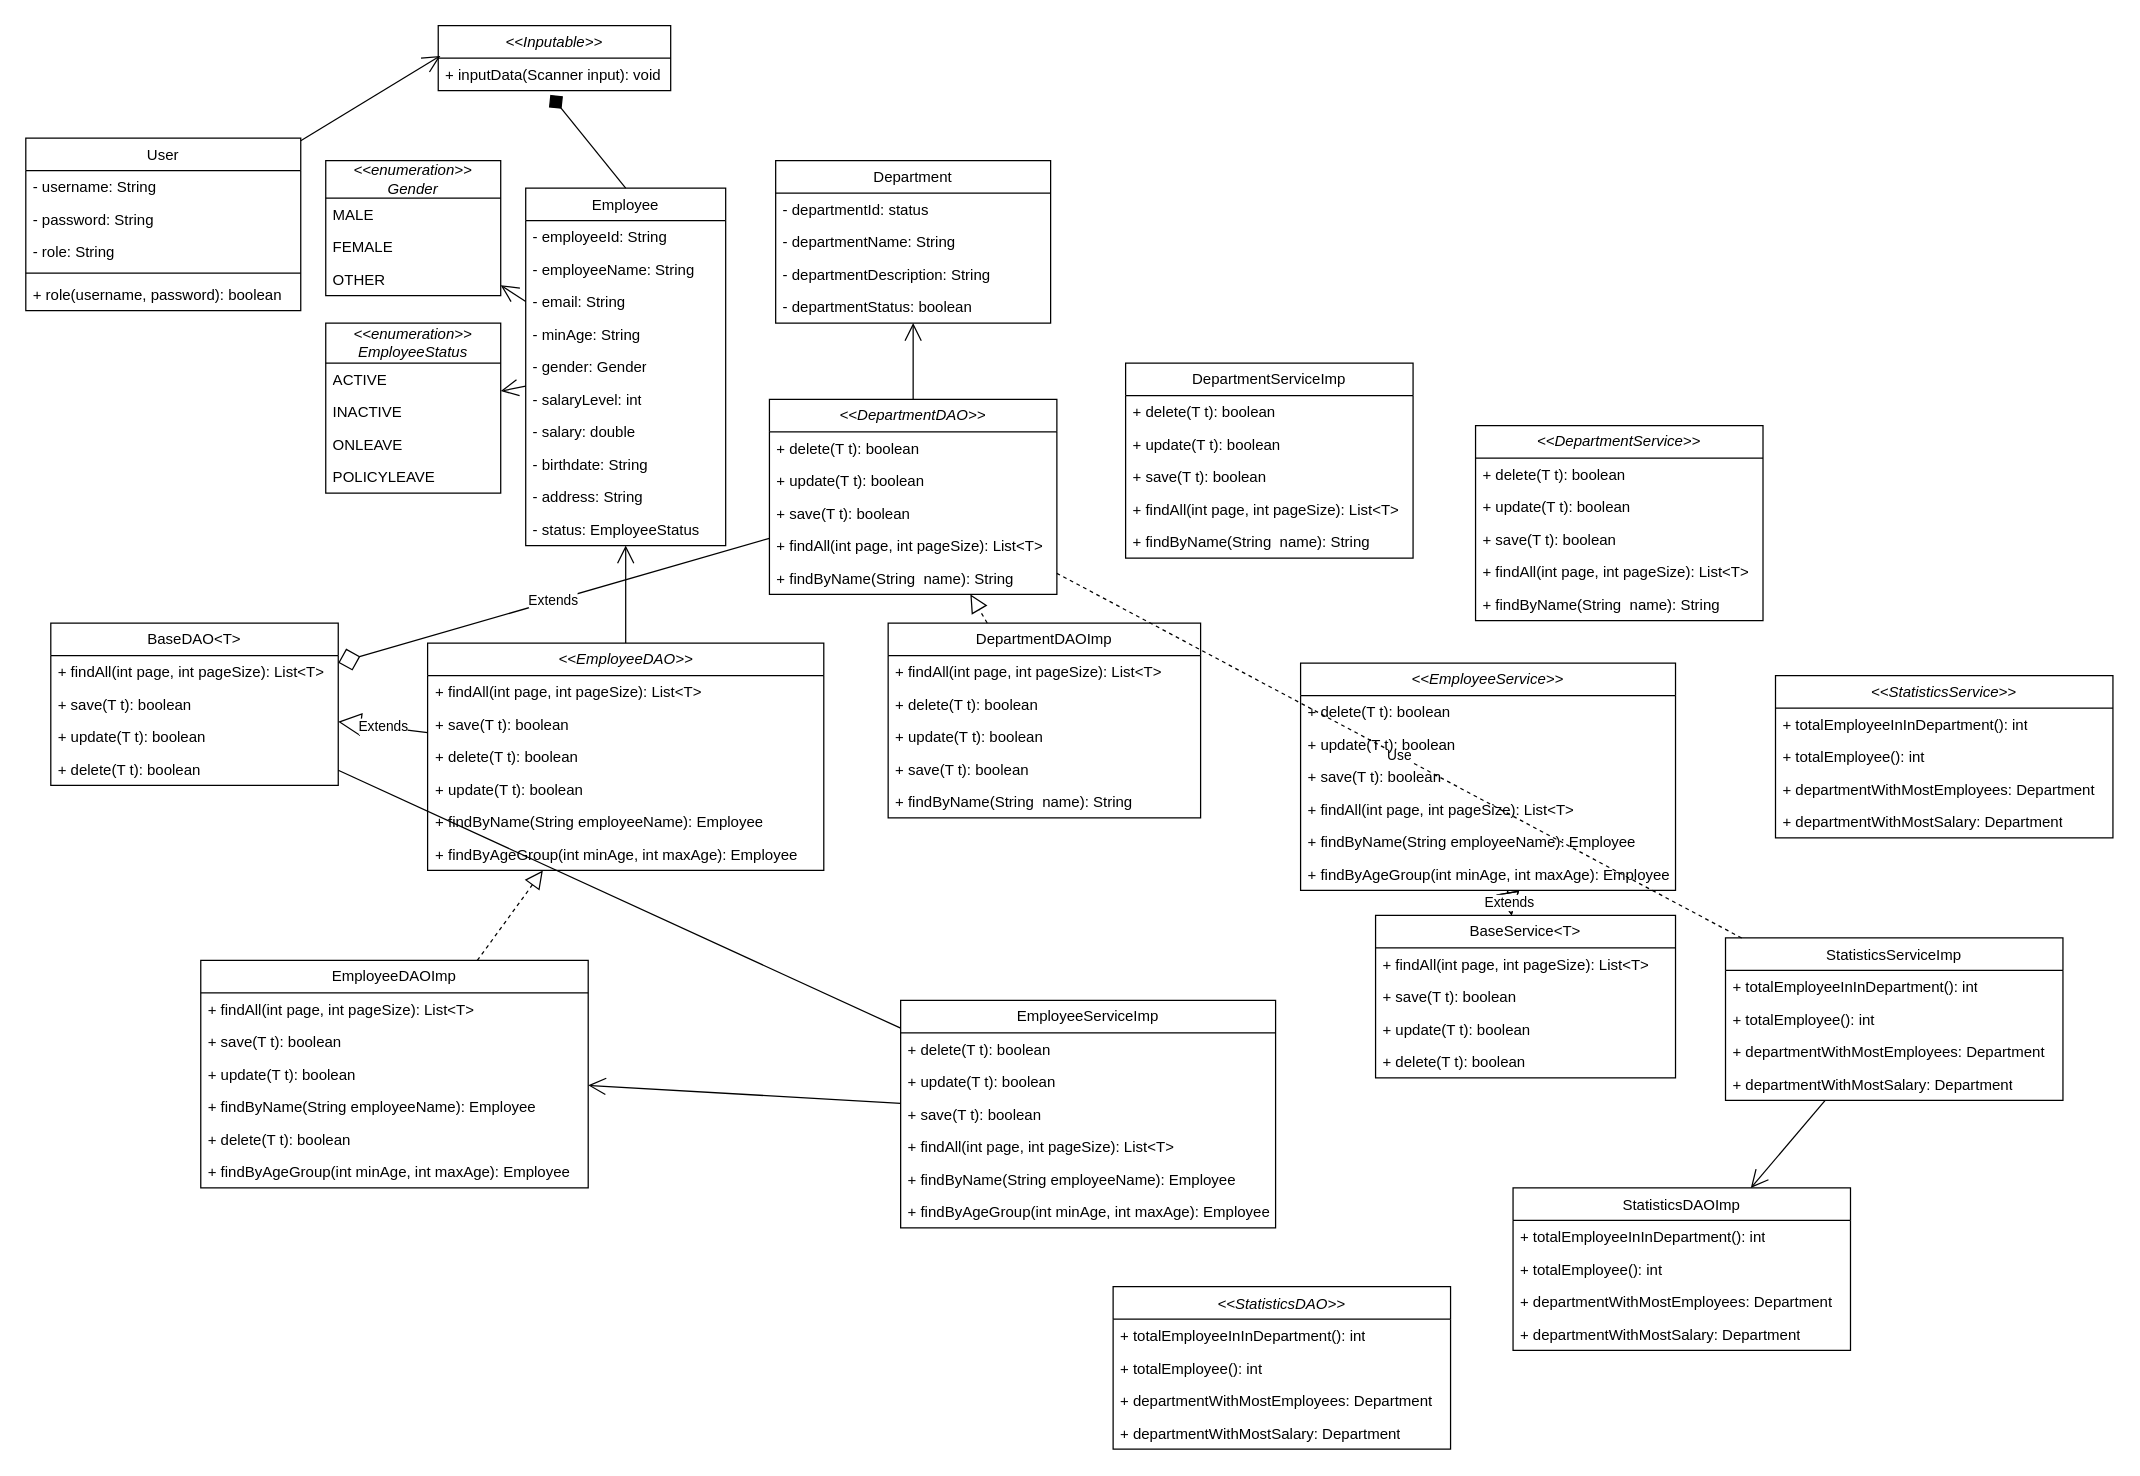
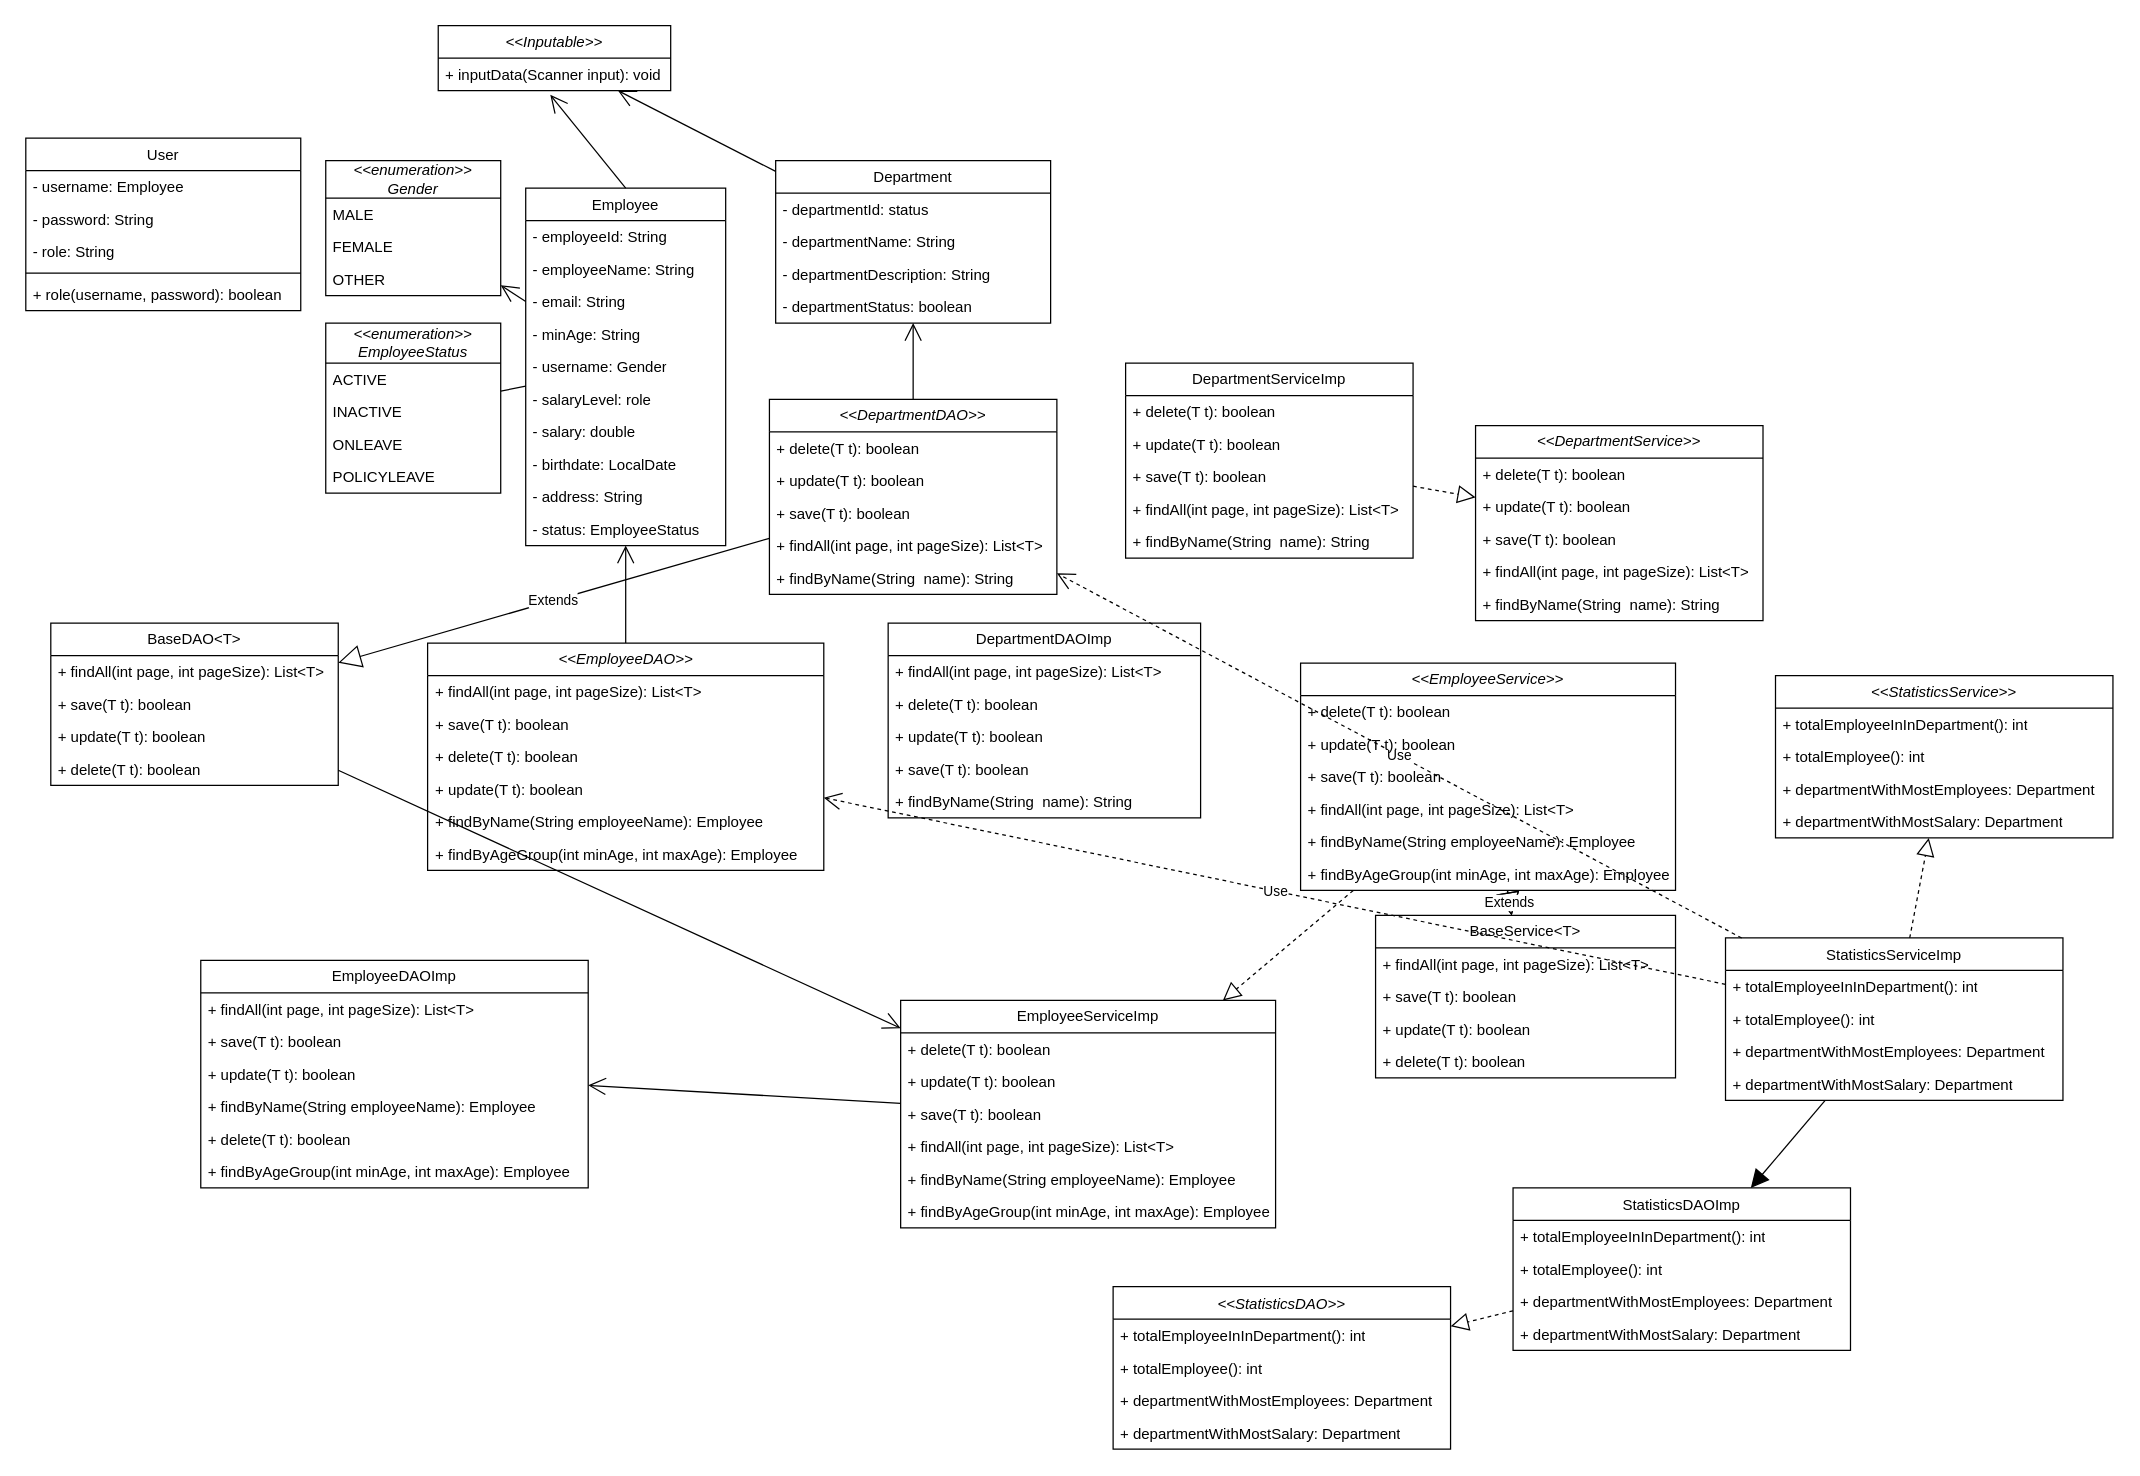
(369, 99) -> none
(562, 109) -> (557, 103)
none -> (699, 132)
(101, 188) -> (109, 188)
(594, 368) -> (603, 368)
(506, 390) -> (505, 390)
(597, 401) -> (601, 401)
(603, 466) -> (616, 466)
none -> (1435, 490)
(1061, 576) -> (1062, 576)
(983, 616) -> none
(361, 656) -> (361, 656)
(395, 729) -> none
none -> (1155, 866)
none -> (1918, 897)
(506, 922) -> none
none -> (1295, 940)
(894, 1025) -> (894, 1026)
(1759, 1179) -> (1763, 1174)
none -> (1489, 1317)
